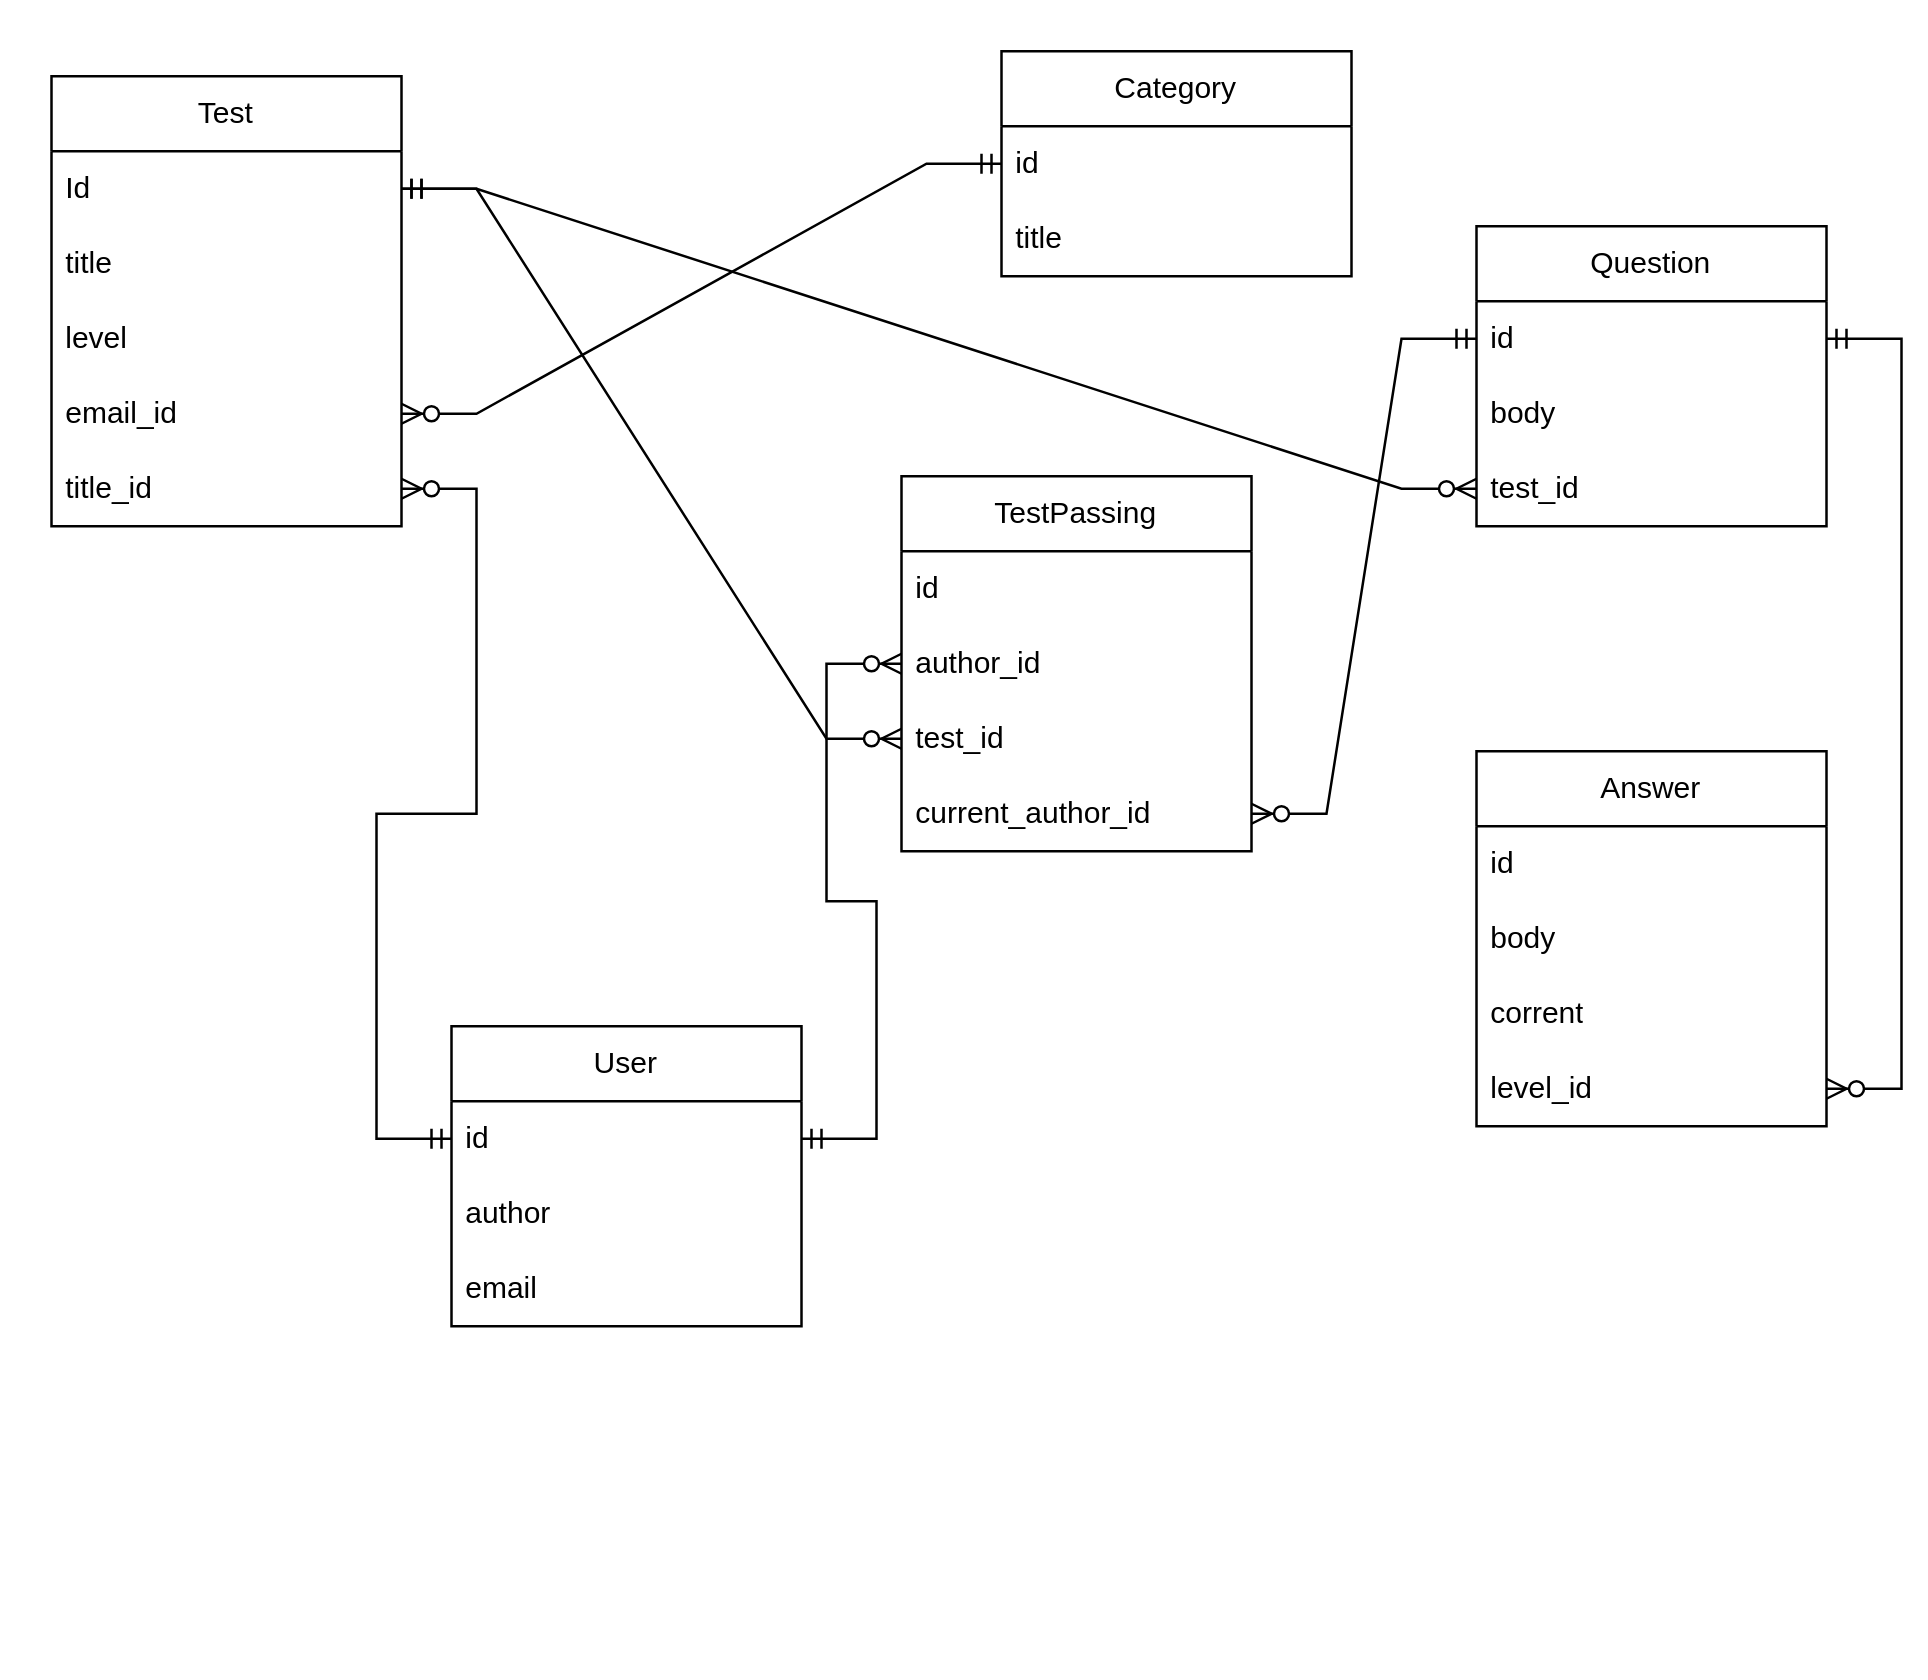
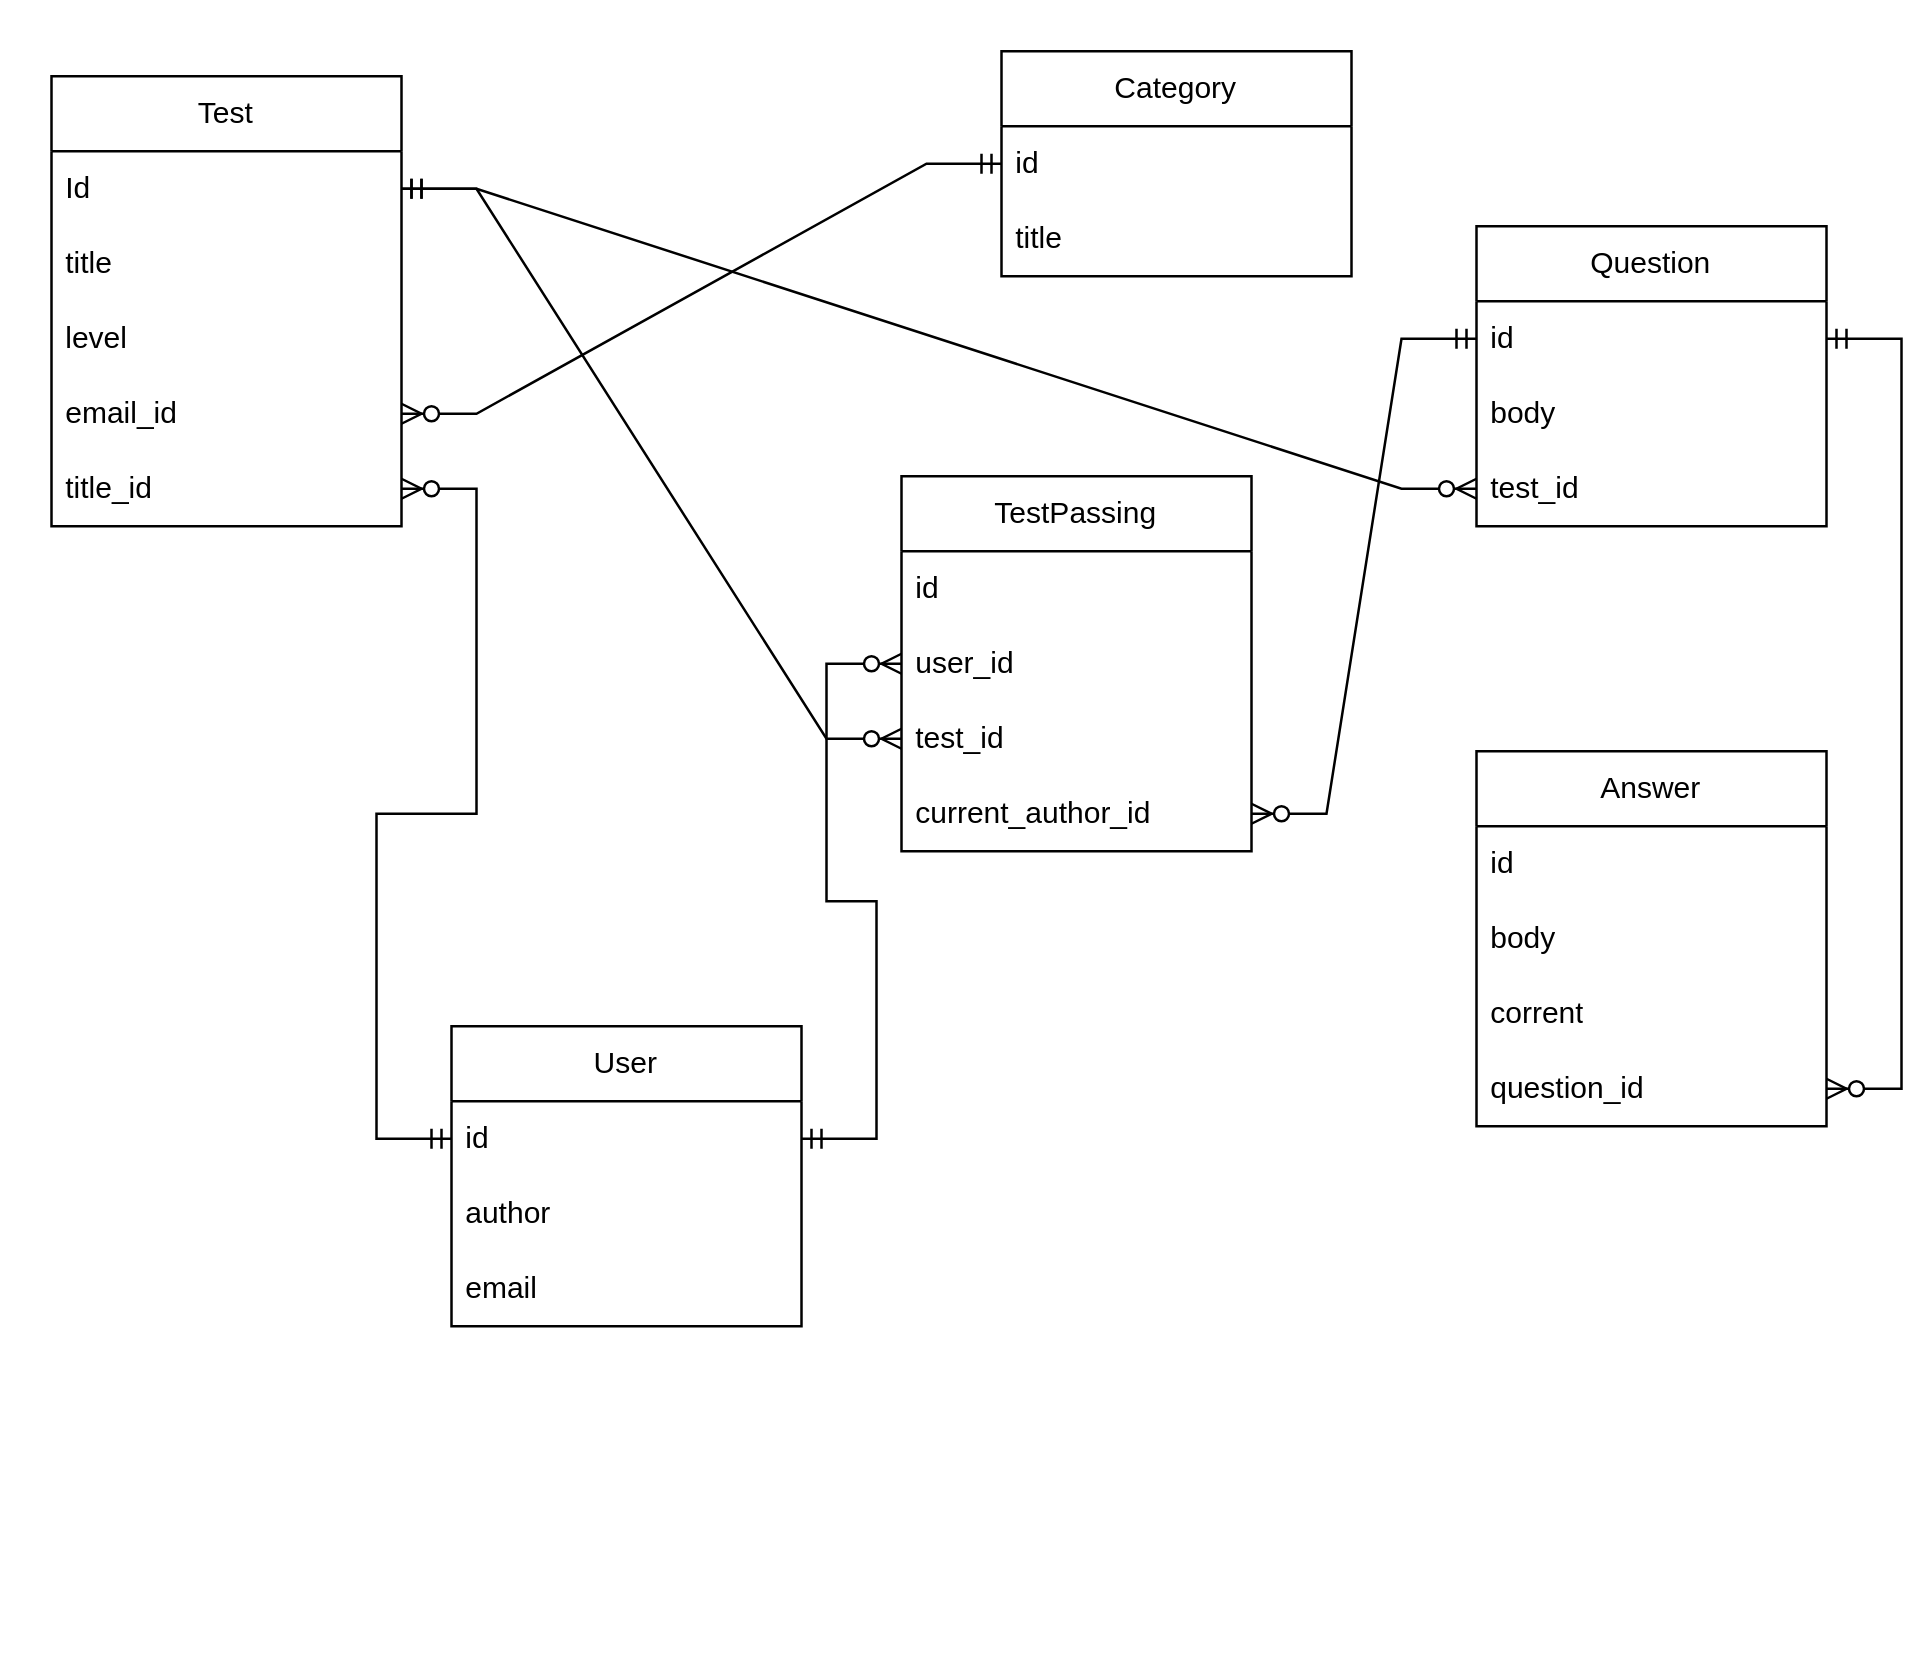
(988, 664) -> (971, 664)
(1547, 1089) -> (1576, 1089)
